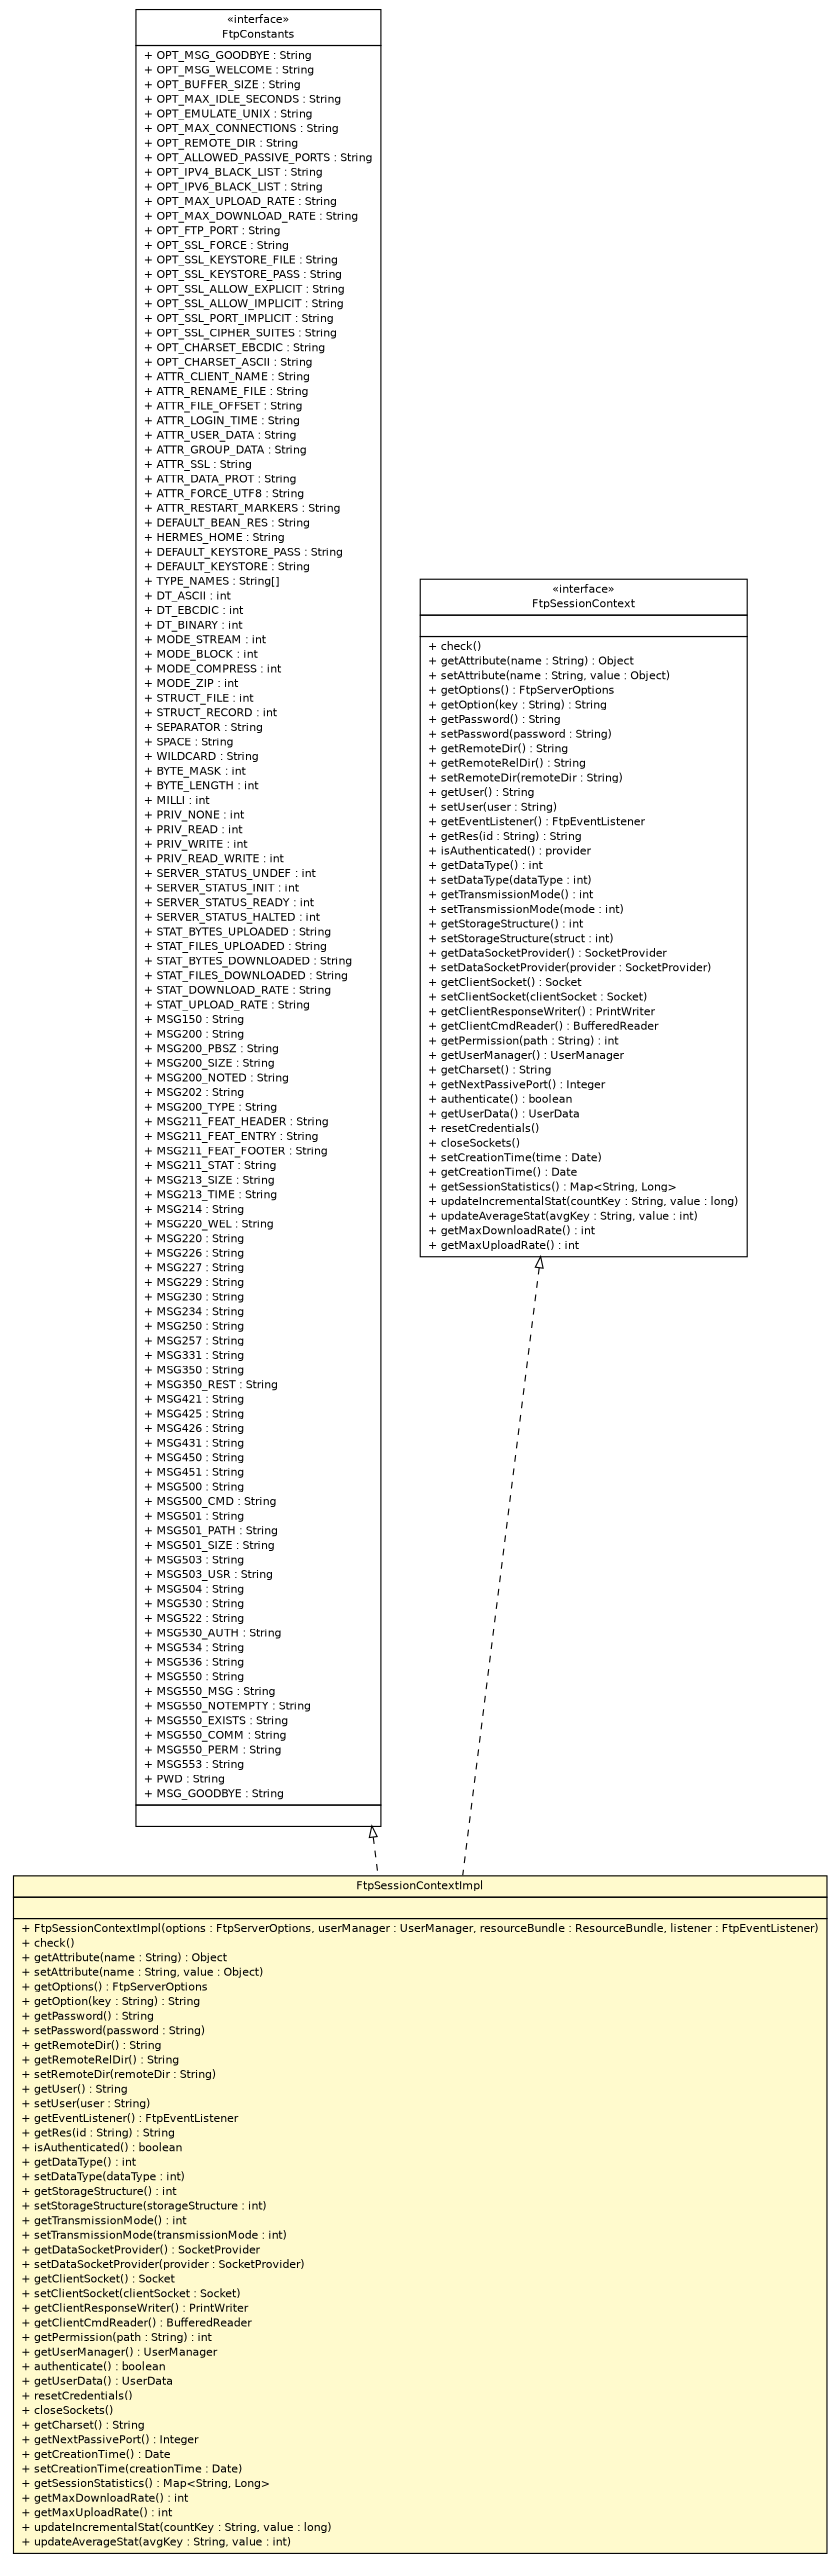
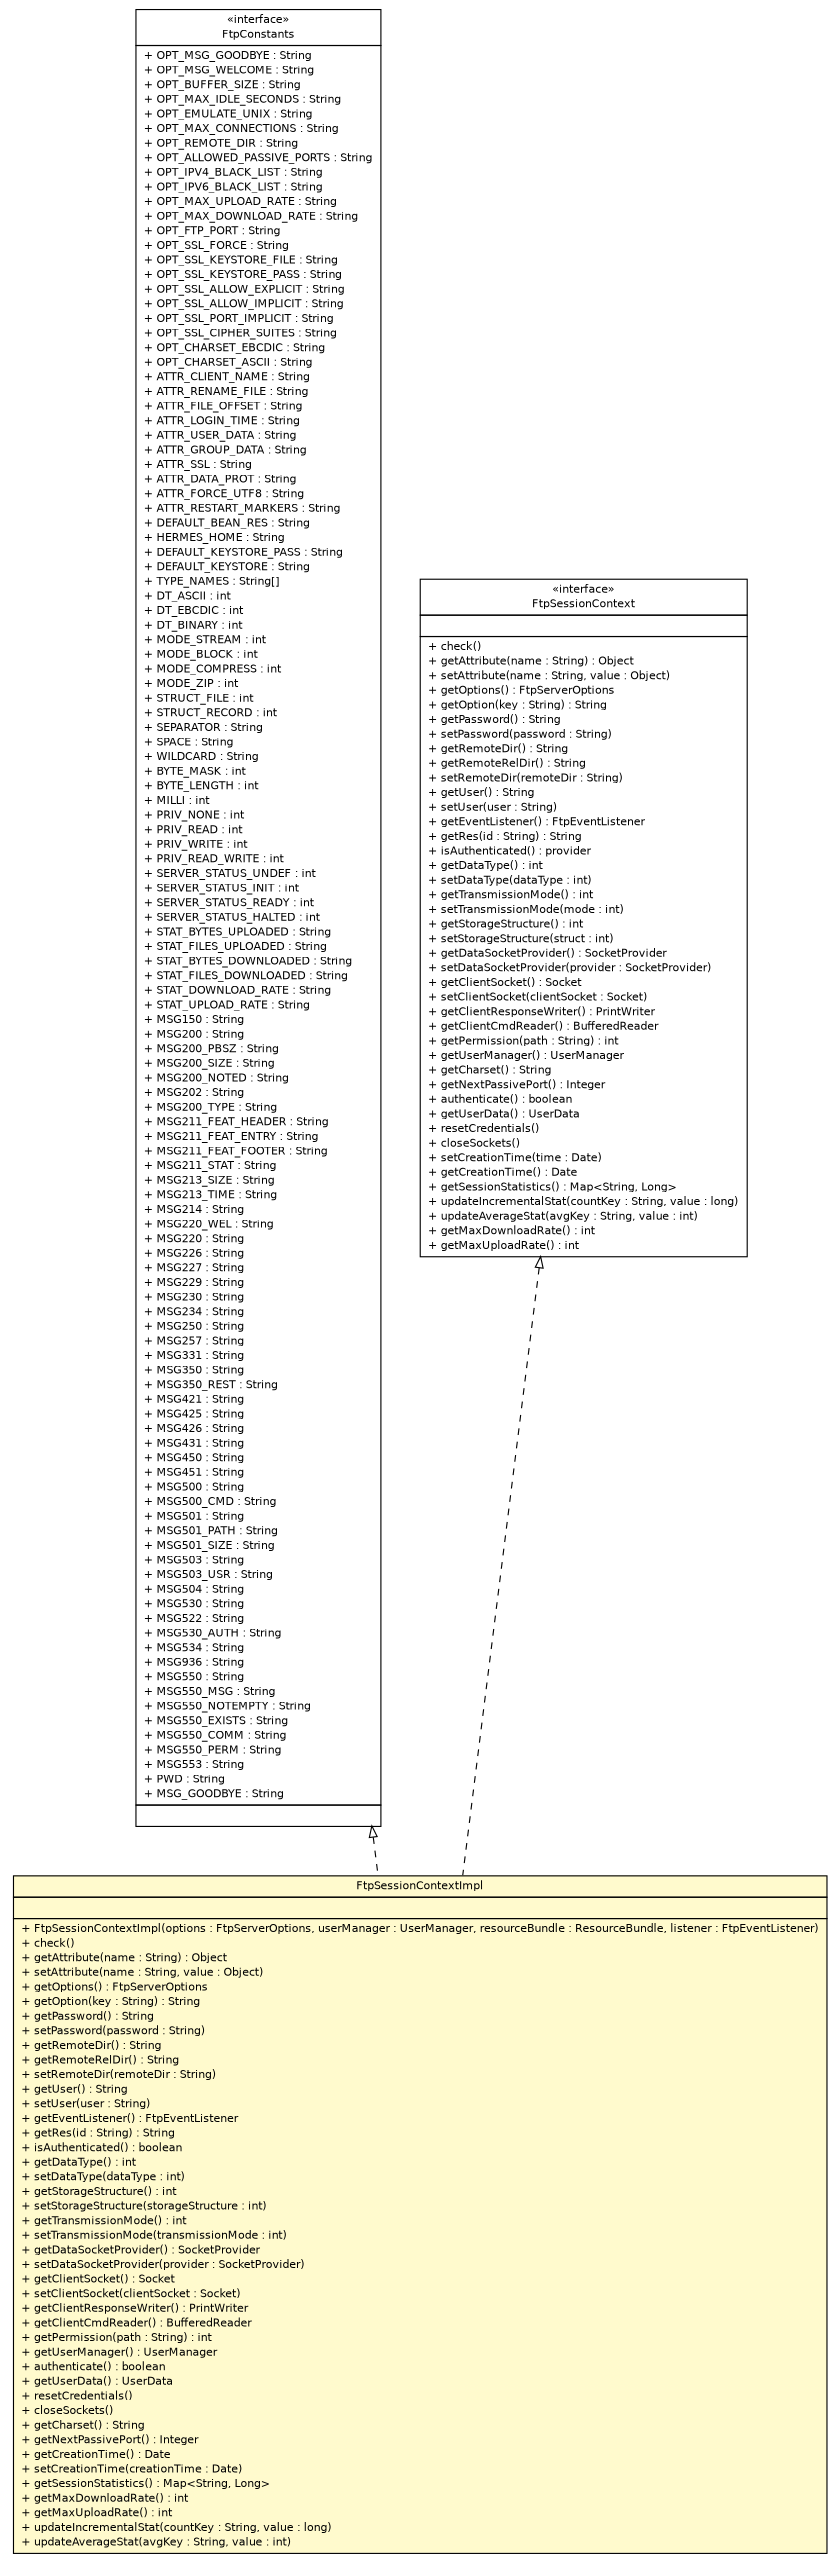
(194, 1662) -> (194, 1662)
